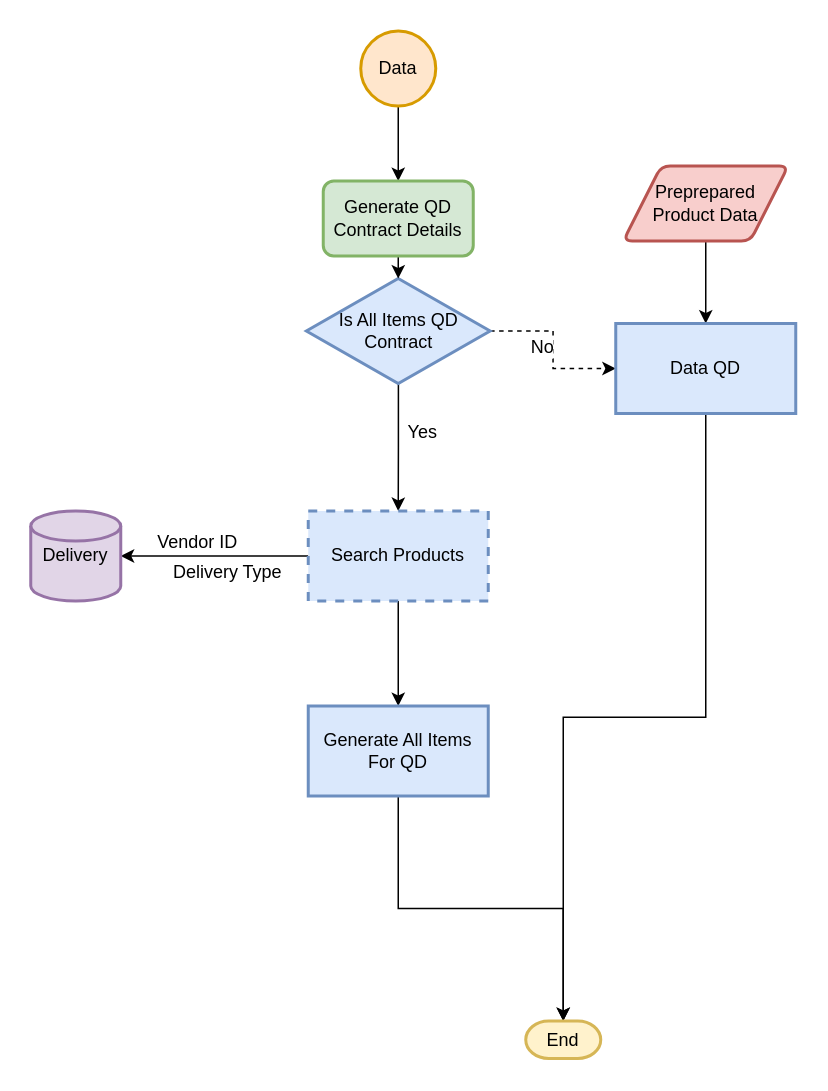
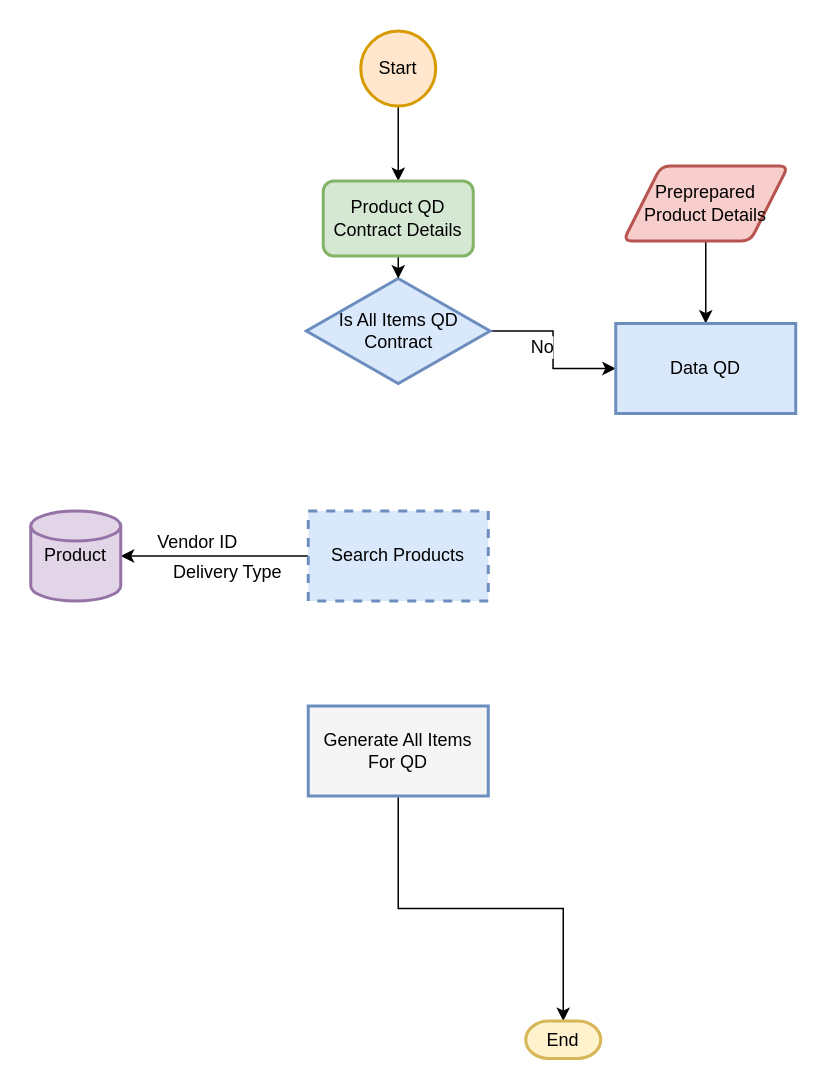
(398, 68) -> (398, 68)
(706, 203) -> (706, 203)
(398, 218) -> (398, 218)
(527, 331) -> (527, 331)
(398, 442) -> none
(76, 556) -> (76, 556)
(398, 648) -> none
(692, 717) -> none
(398, 751) -> (398, 751)
